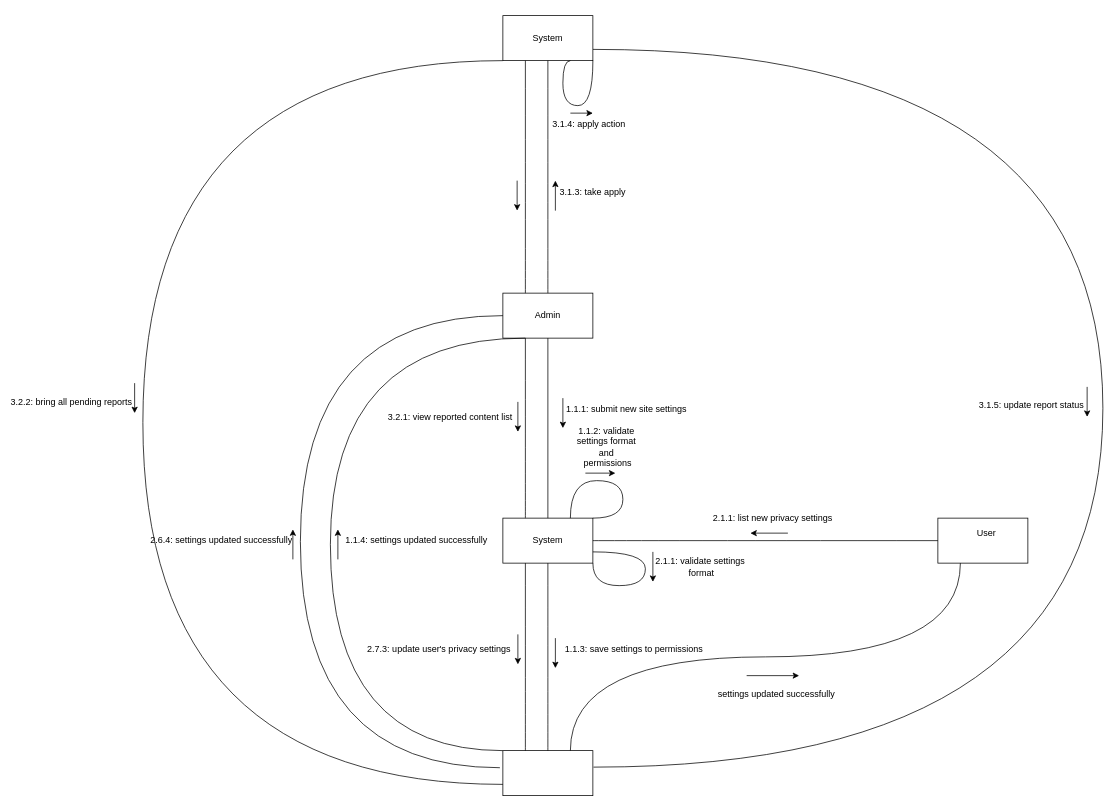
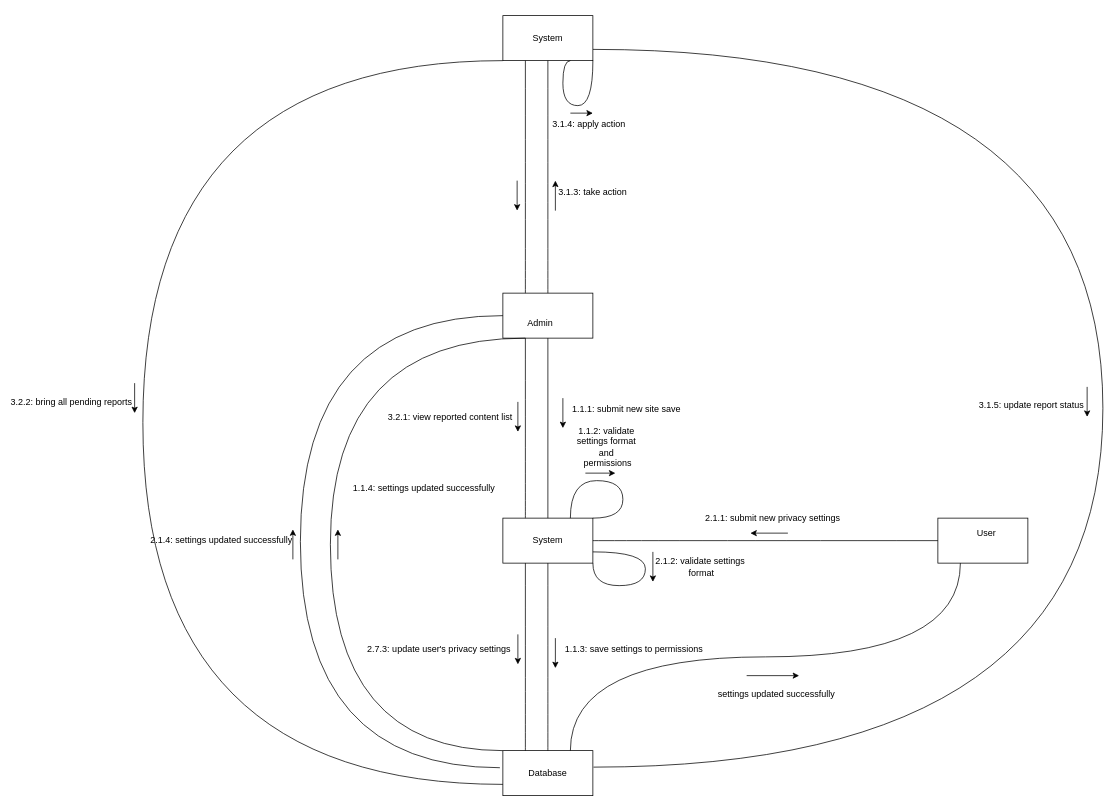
(593, 192) -> (593, 192)
(548, 315) -> (540, 323)
(627, 409) -> (627, 409)
(773, 518) -> (773, 518)
(222, 540) -> (222, 540)
(417, 540) -> (424, 488)
(702, 567) -> (702, 567)
none -> (548, 773)
